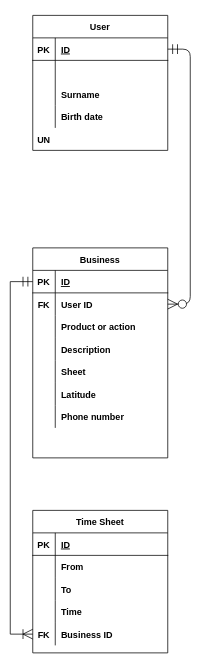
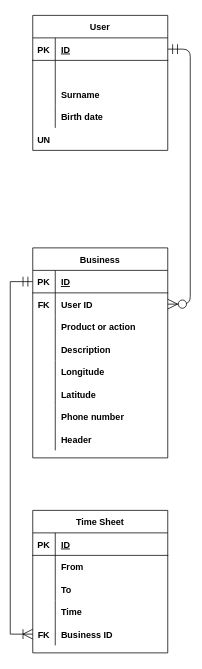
(73, 372) -> (82, 372)
none -> (111, 439)
